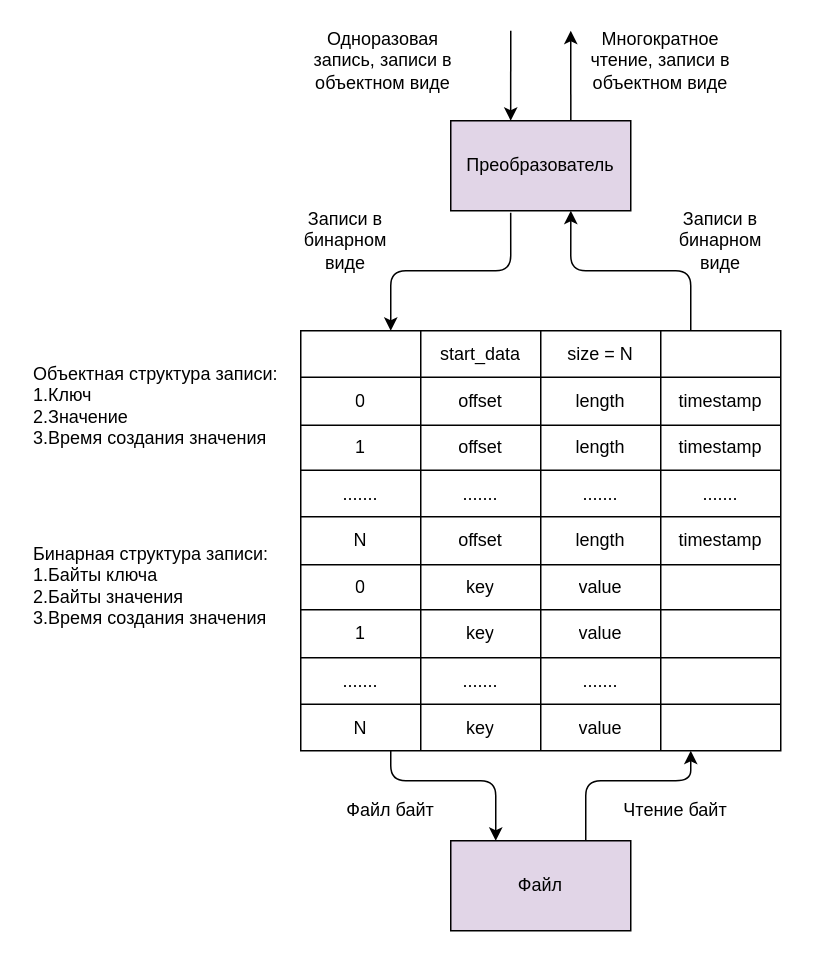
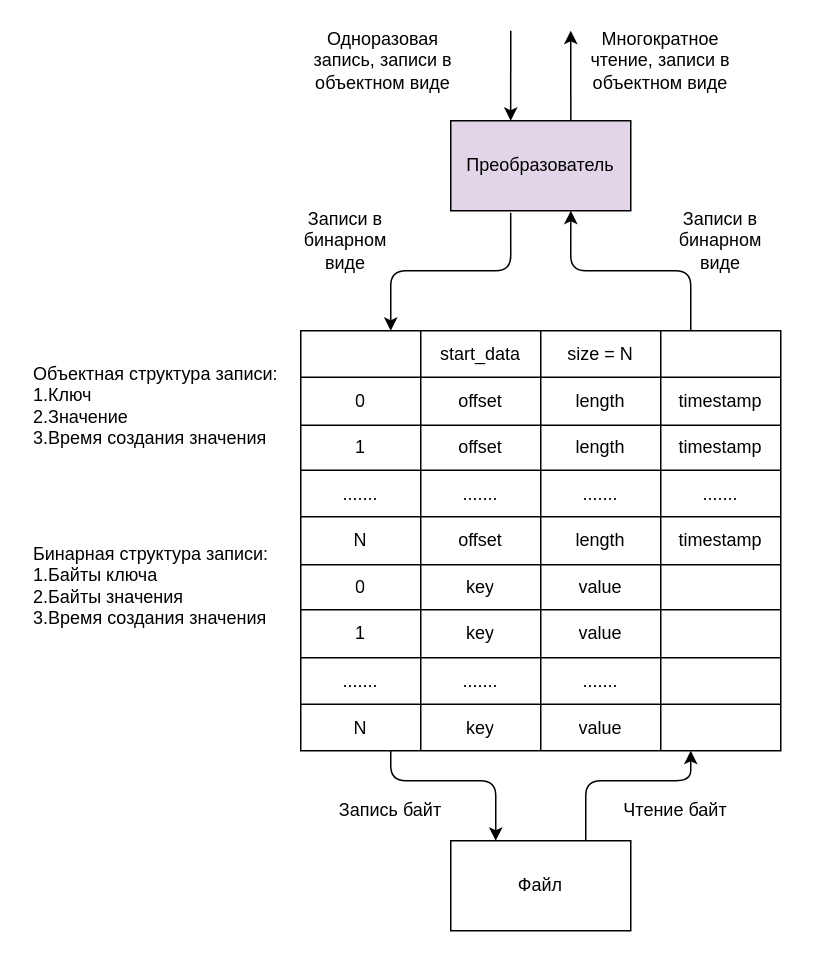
(391, 811) -> (391, 811)
(541, 886) -> (541, 886)
